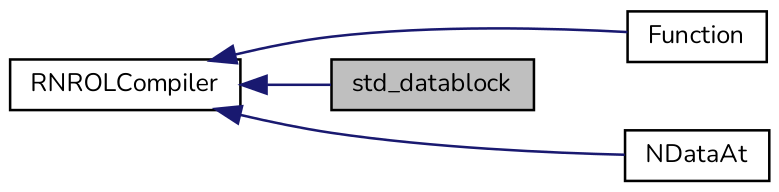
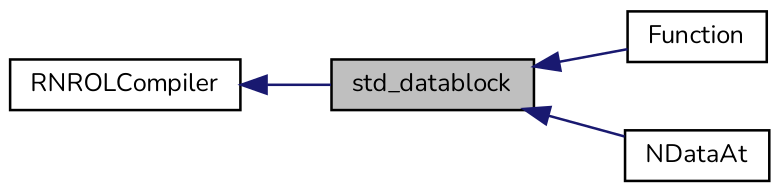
(430, 30) -> (593, 55)
(432, 144) -> (586, 126)
